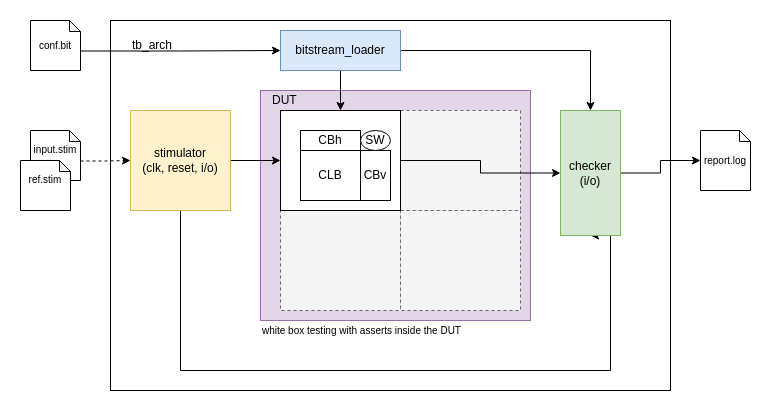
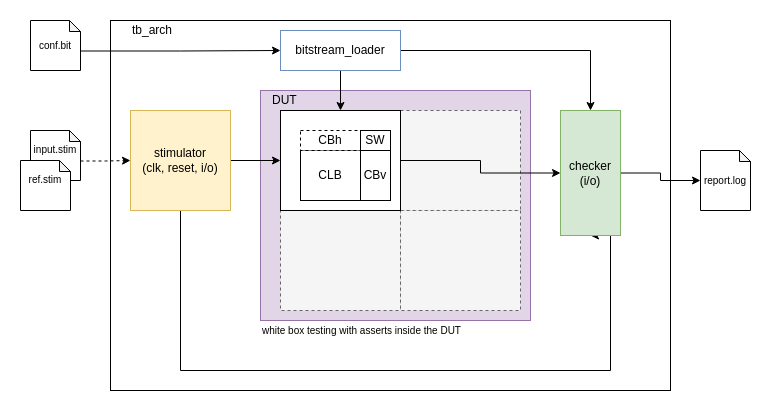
(156, 46) -> (156, 31)
(341, 51) -> (341, 51)
(331, 141) -> (331, 141)
(376, 141) -> (376, 141)
(726, 161) -> (726, 181)
